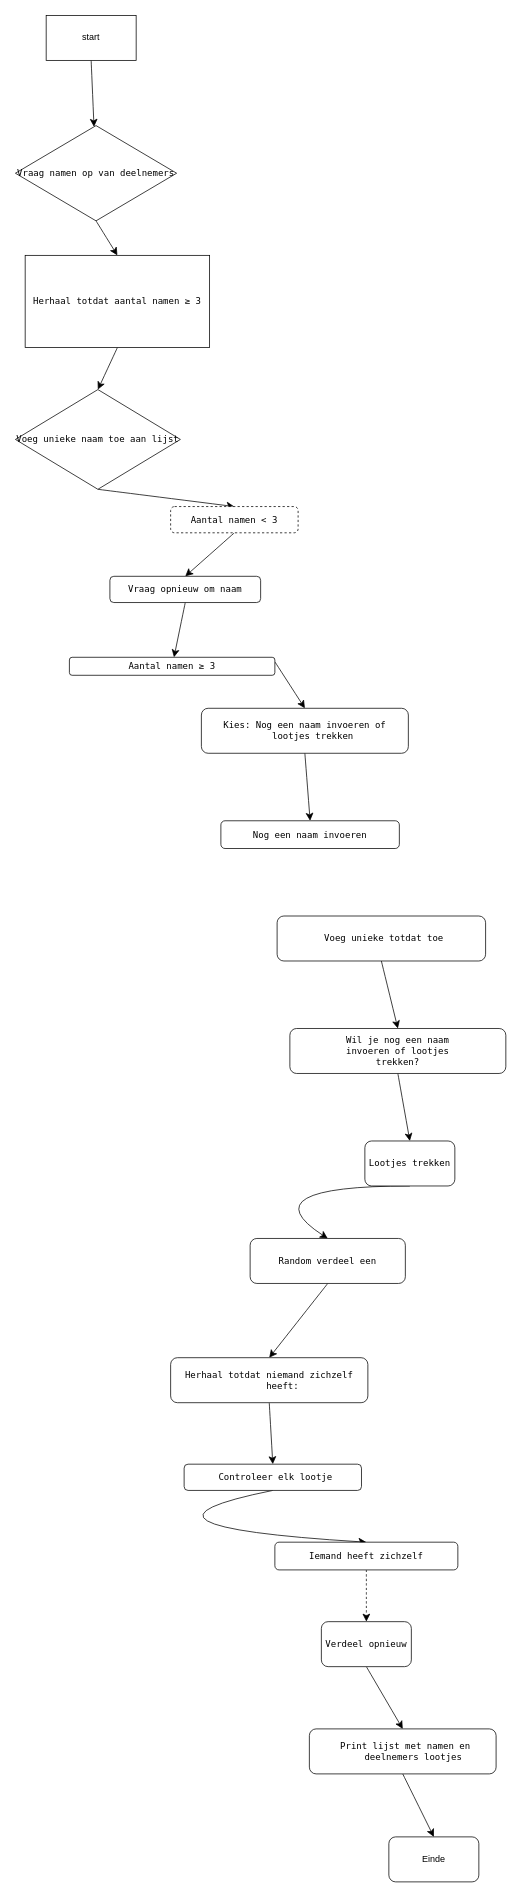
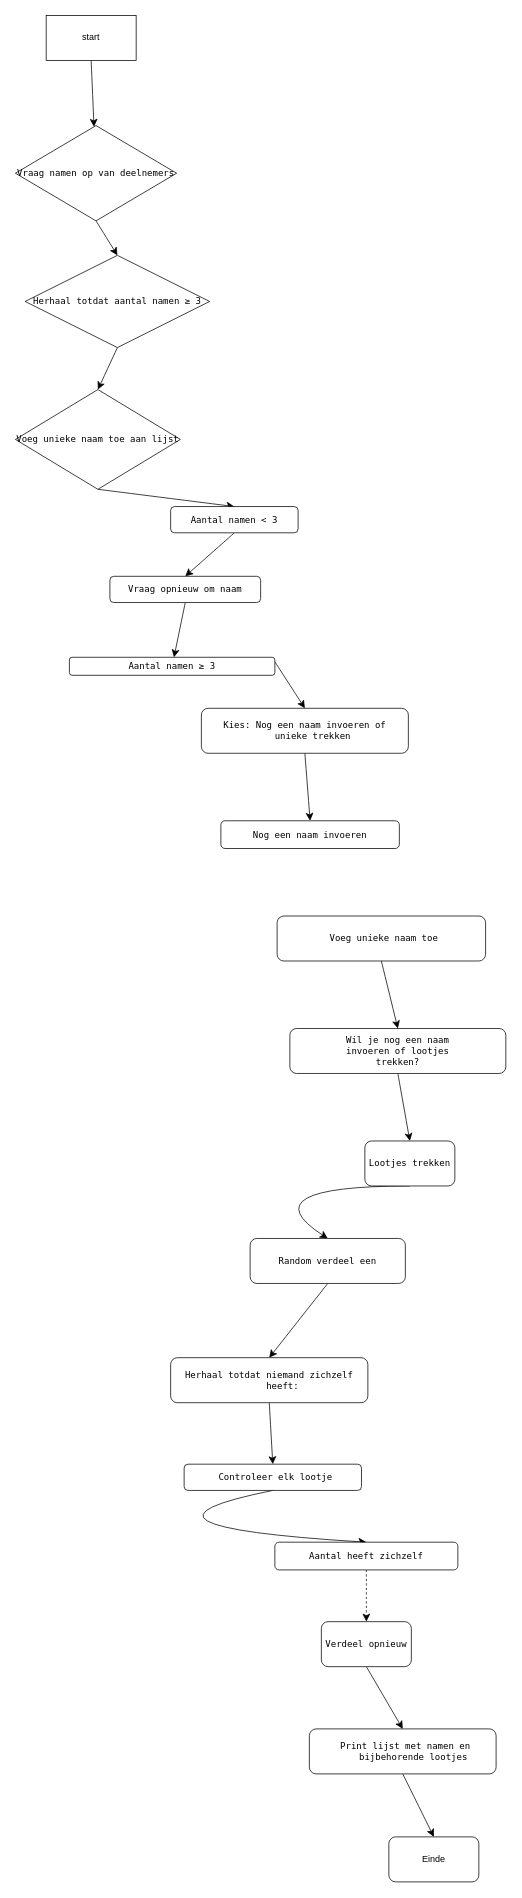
(117, 302) -> (117, 302)
(234, 520) -> (234, 520)
(305, 731) -> (305, 731)
(381, 939) -> (381, 939)
(366, 1557) -> (366, 1557)
(403, 1752) -> (403, 1752)
